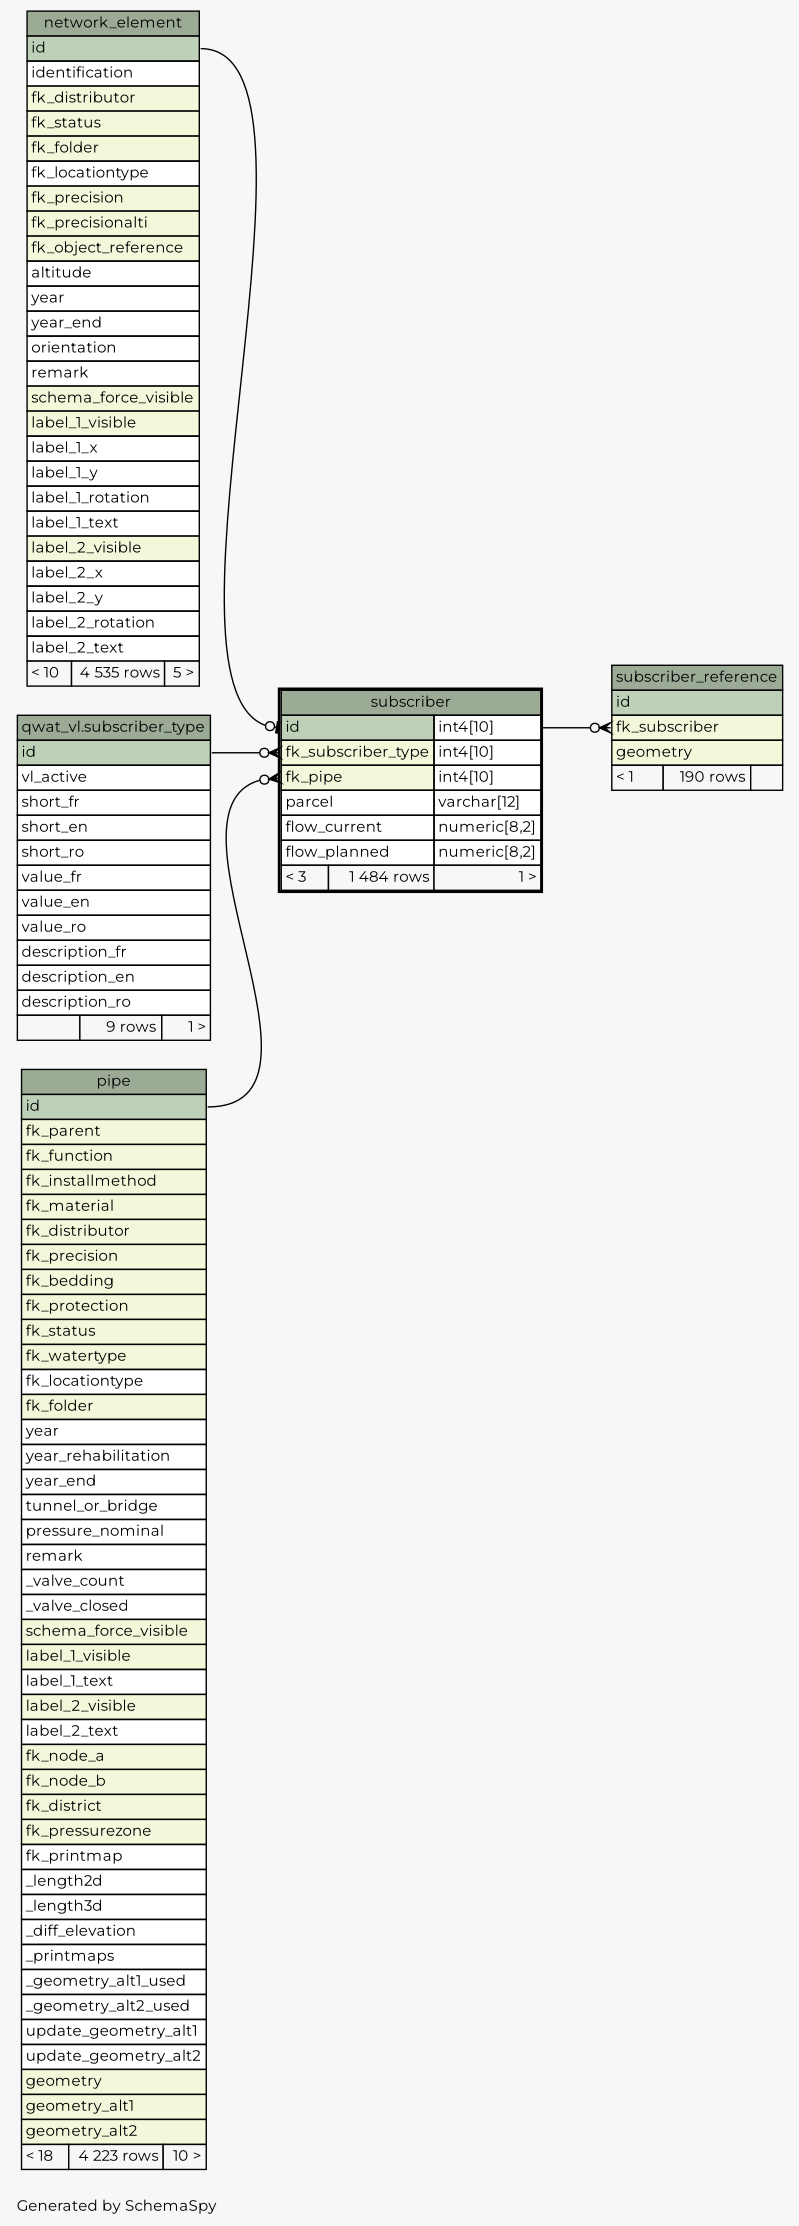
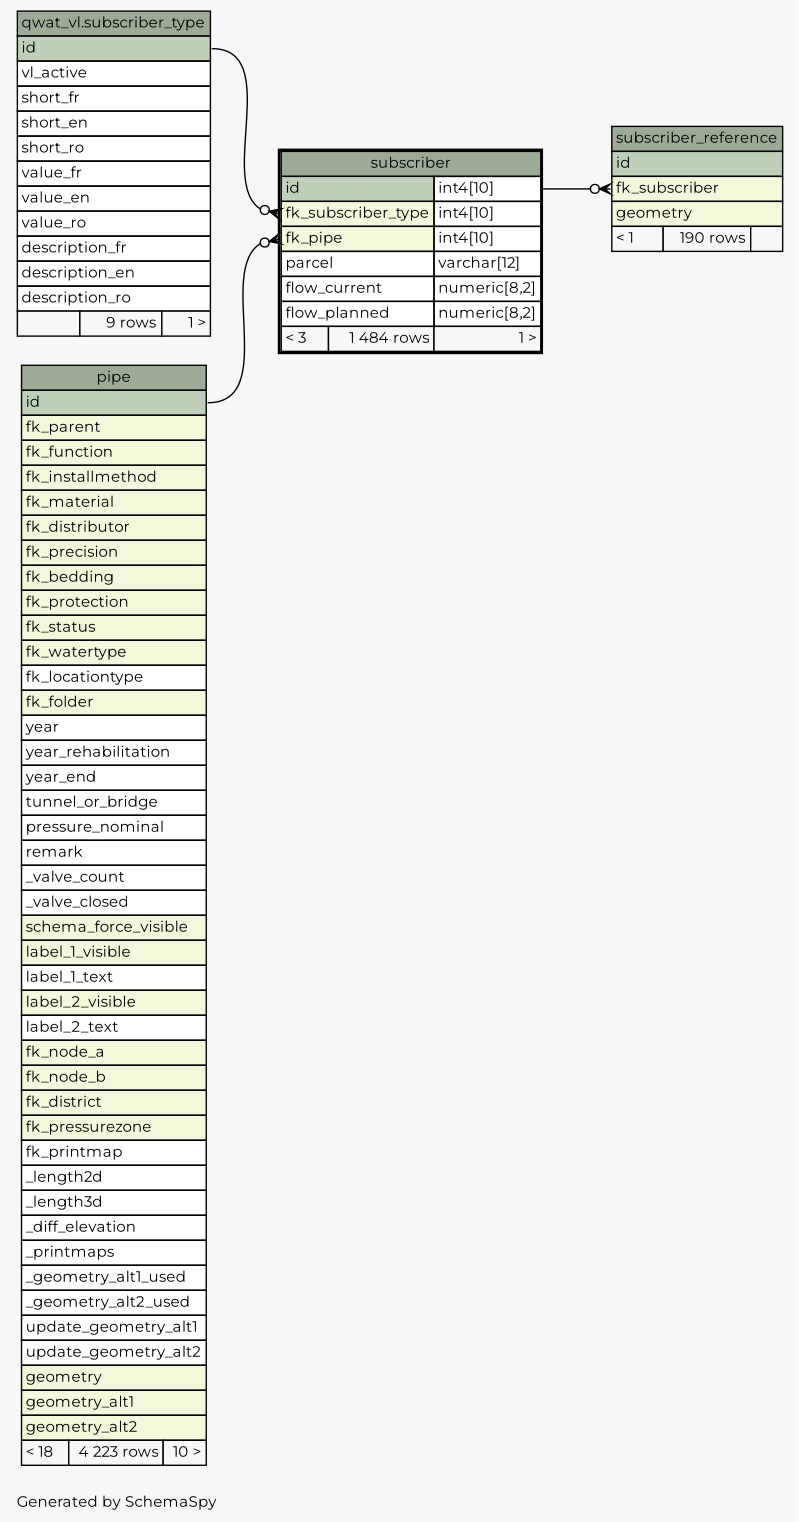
(113, 349) -> none
